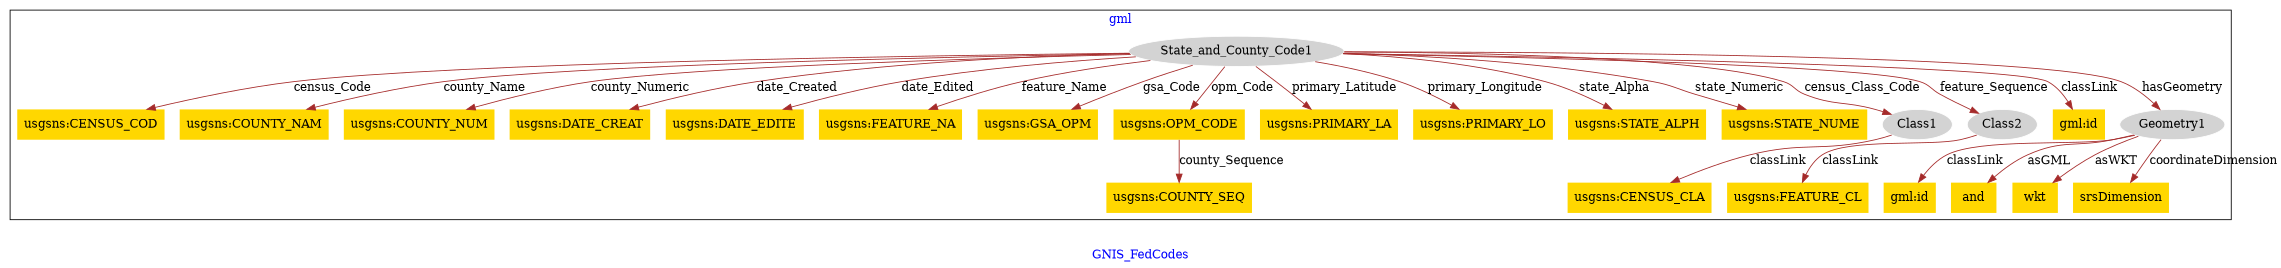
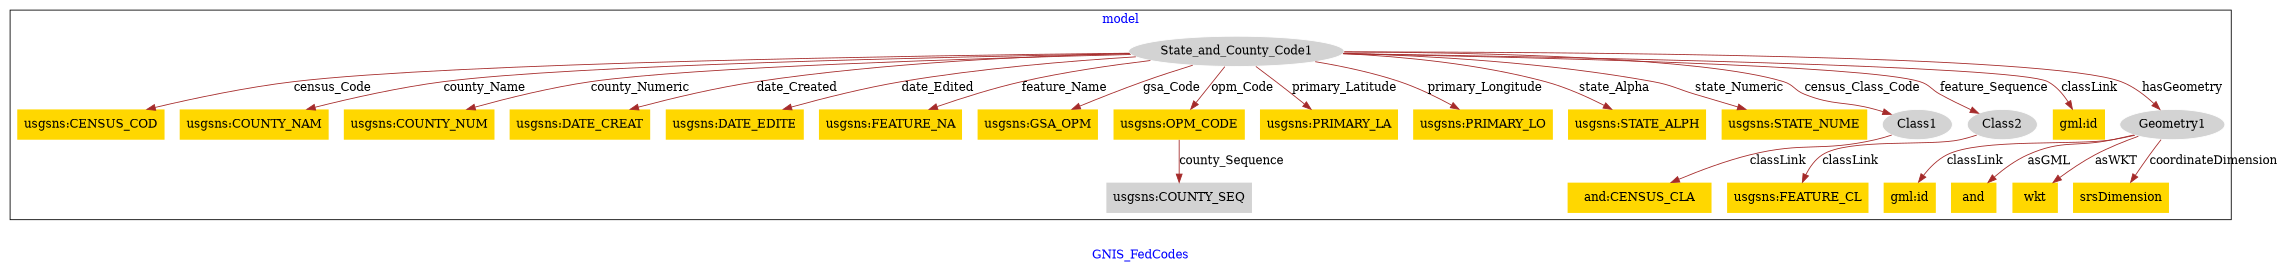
(1121, 20) -> (1121, 20)
(1179, 198) -> (1179, 198)
(1640, 198) -> (1640, 198)
